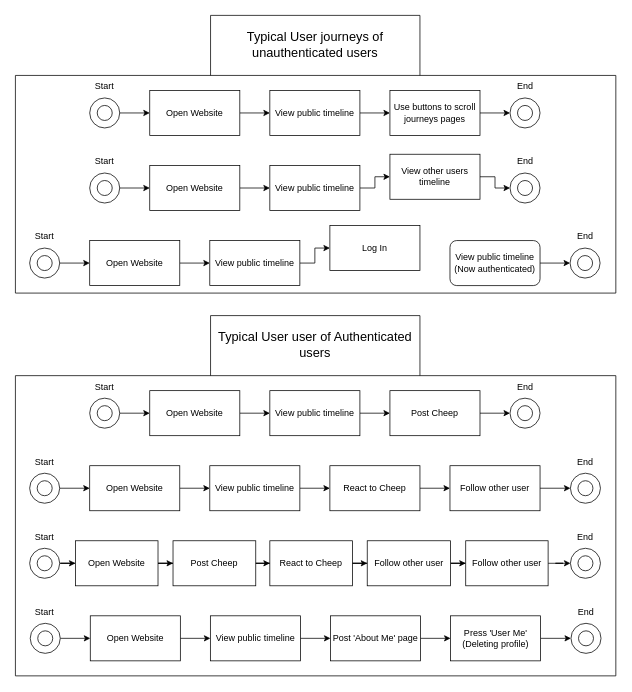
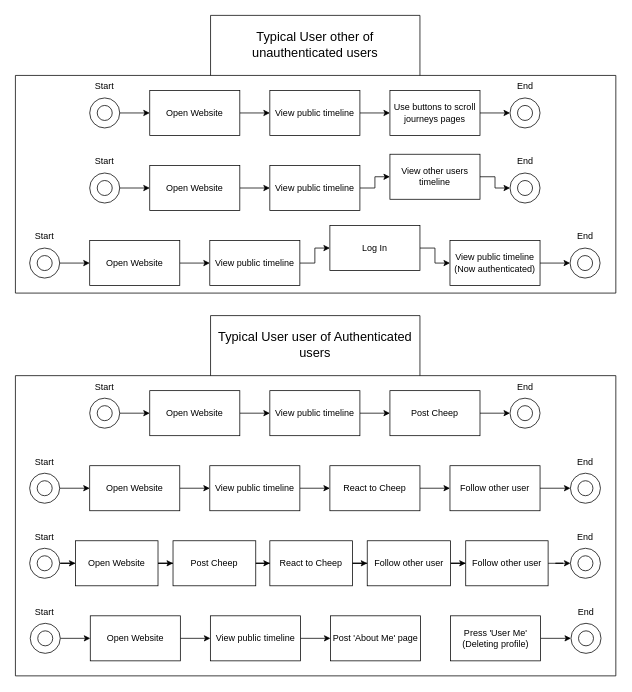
(315, 45) -> (315, 45)
none -> (437, 263)
(495, 263) -> (495, 263)
(432, 638) -> none
